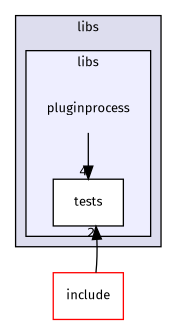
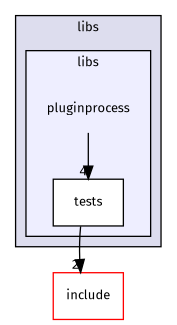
(97, 256) -> (80, 243)
